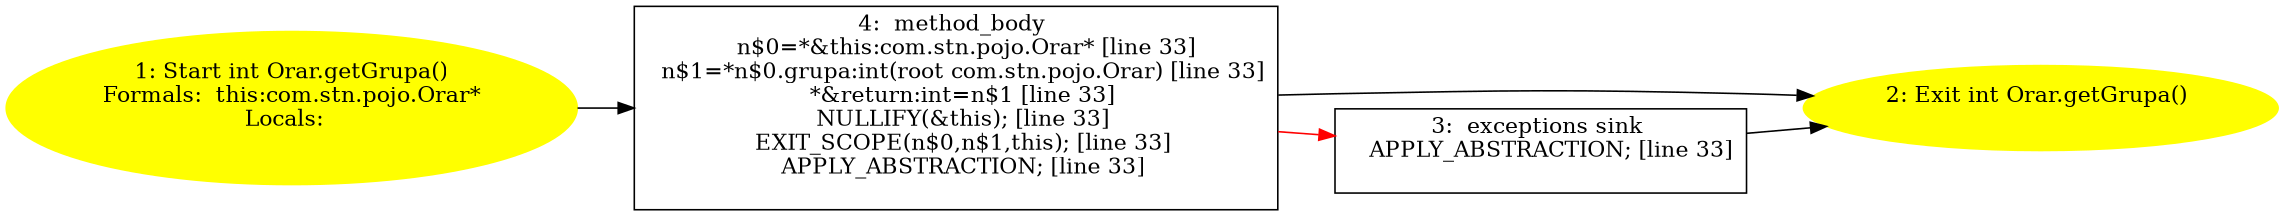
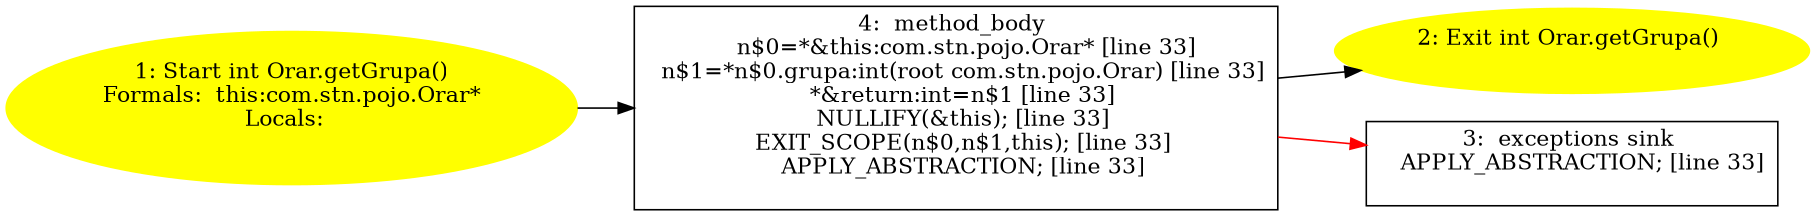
(1778, 131) -> none
